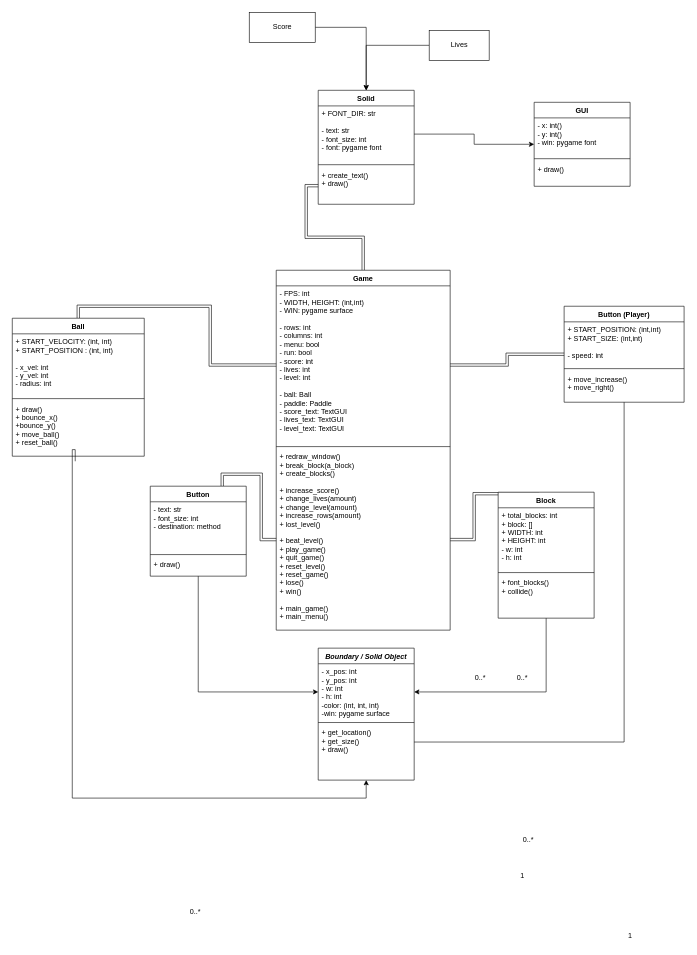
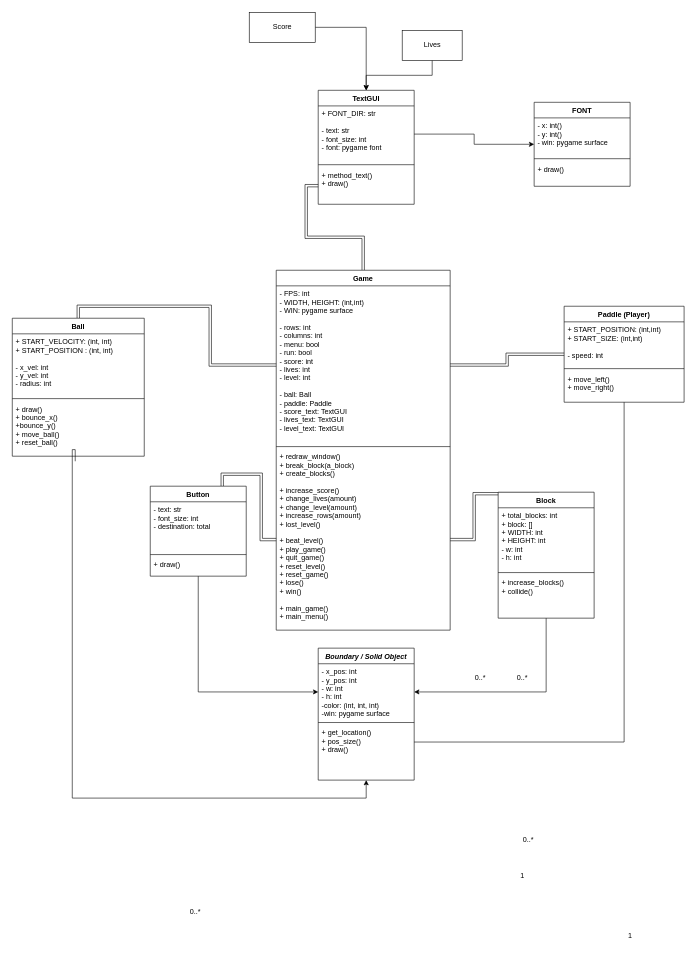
(459, 45) -> (432, 45)
(366, 98) -> (366, 98)
(582, 110) -> (582, 110)
(554, 126) -> (554, 126)
(351, 175) -> (351, 175)
(624, 314) -> (624, 314)
(600, 379) -> (592, 379)
(173, 510) -> (173, 510)
(530, 583) -> (537, 583)
(351, 733) -> (351, 733)
